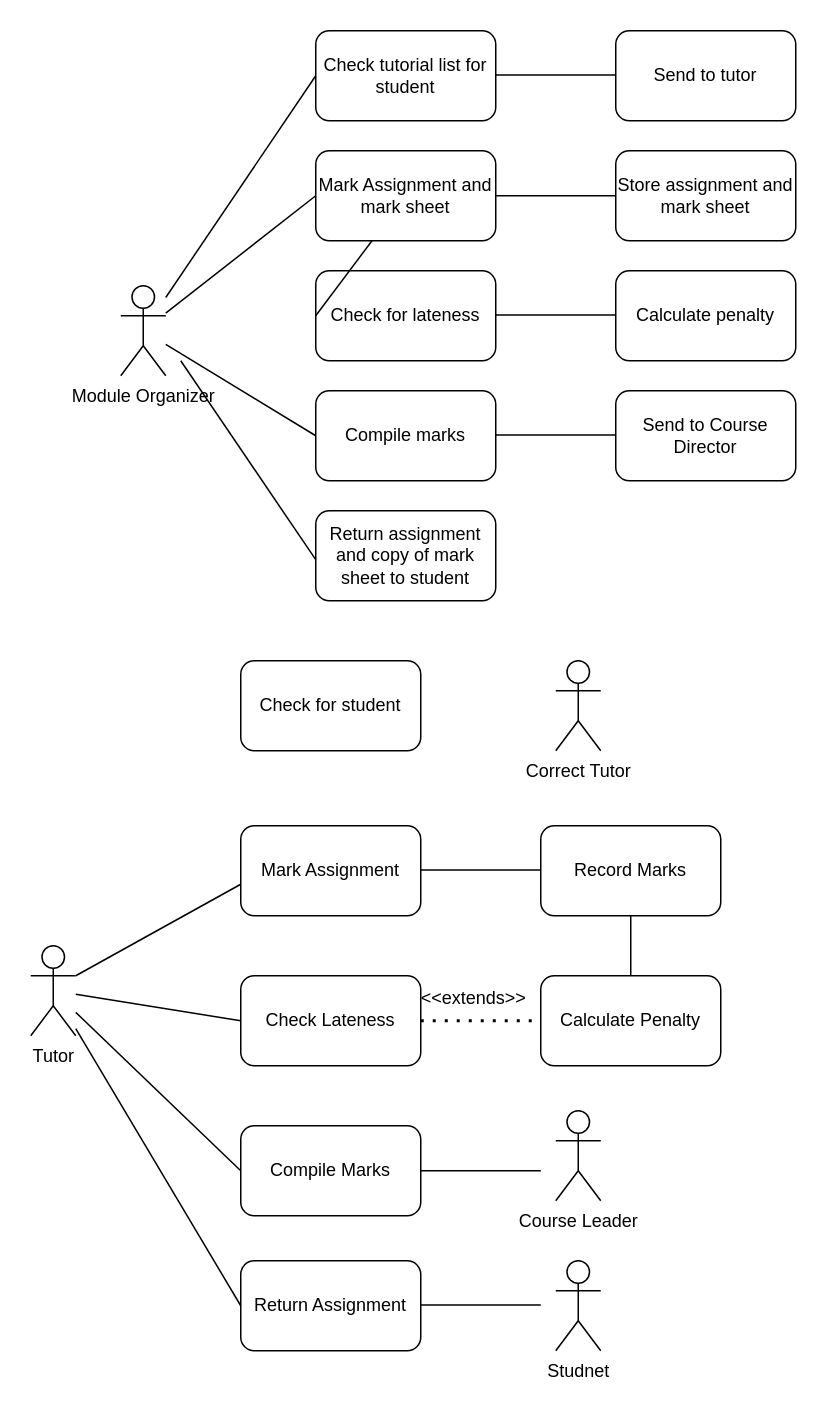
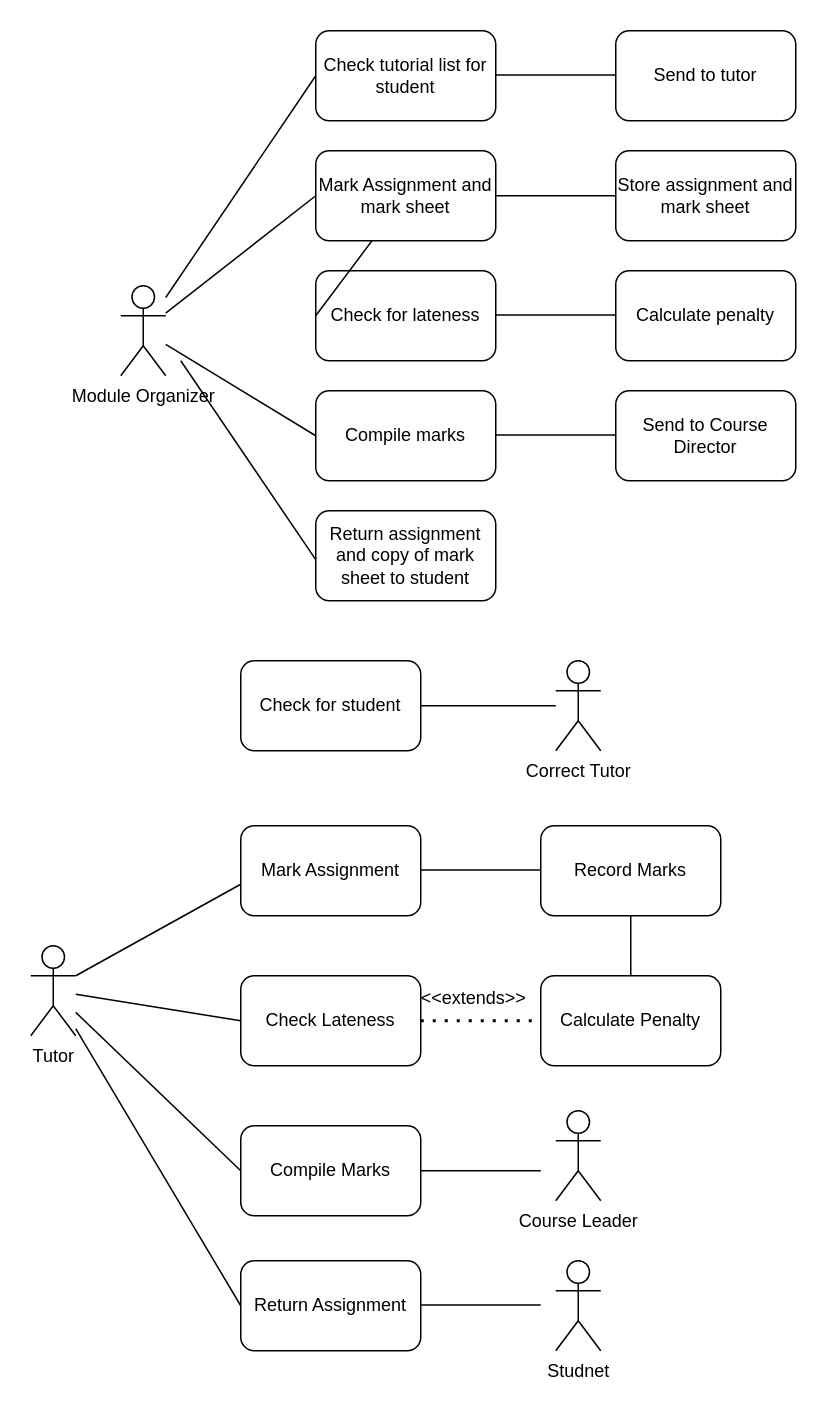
none -> (488, 706)
